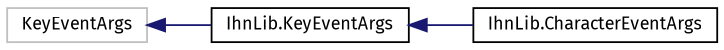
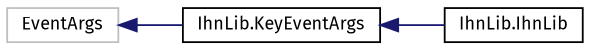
(77, 25) -> (63, 25)
(595, 25) -> (514, 25)
